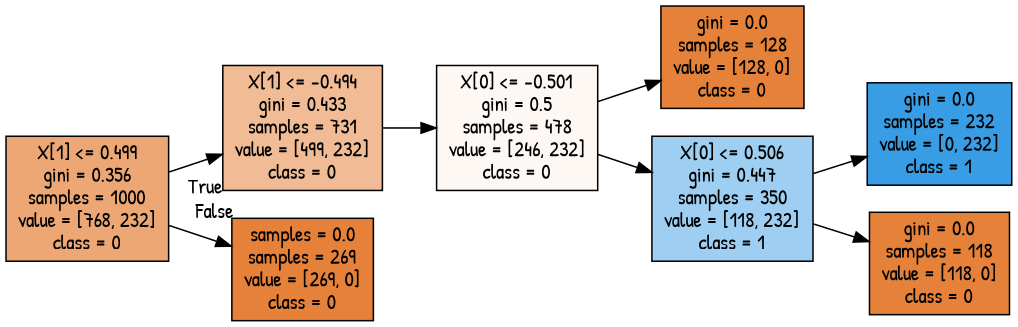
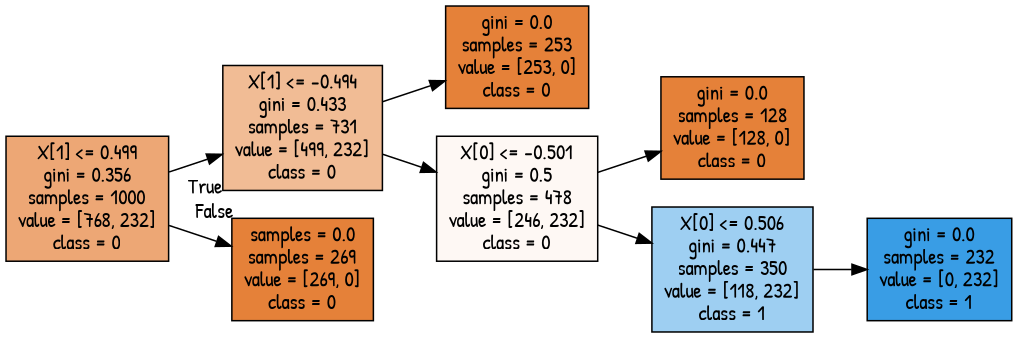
none -> (517, 57)
(939, 263) -> none
